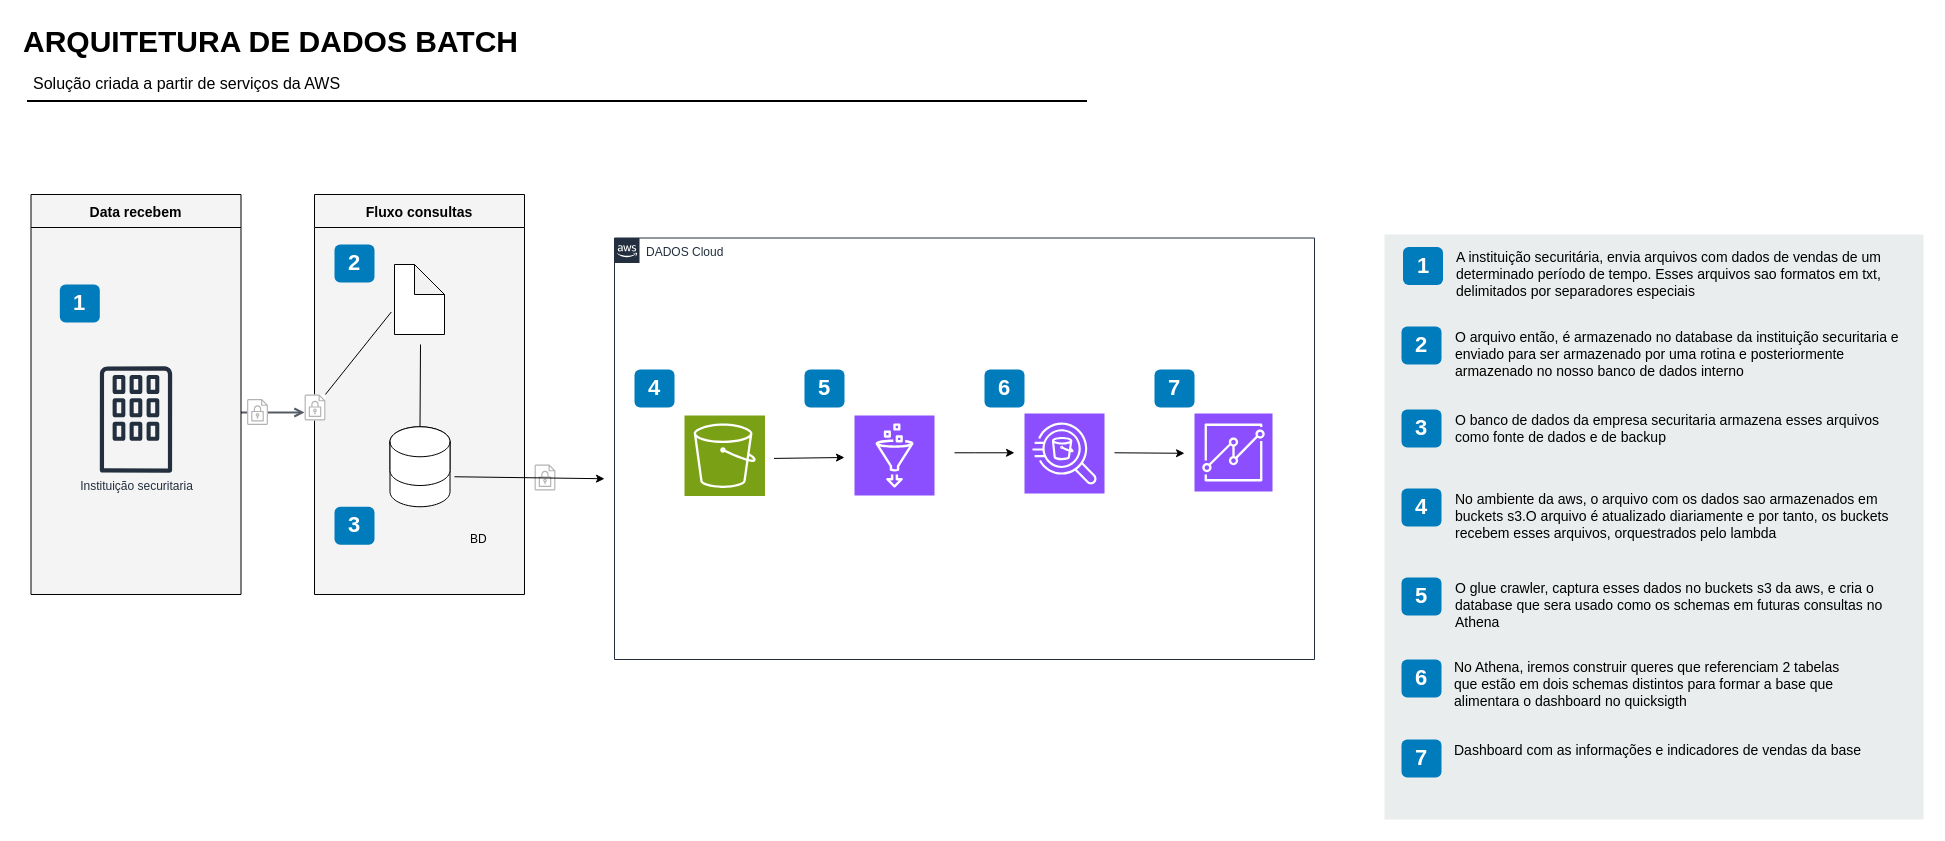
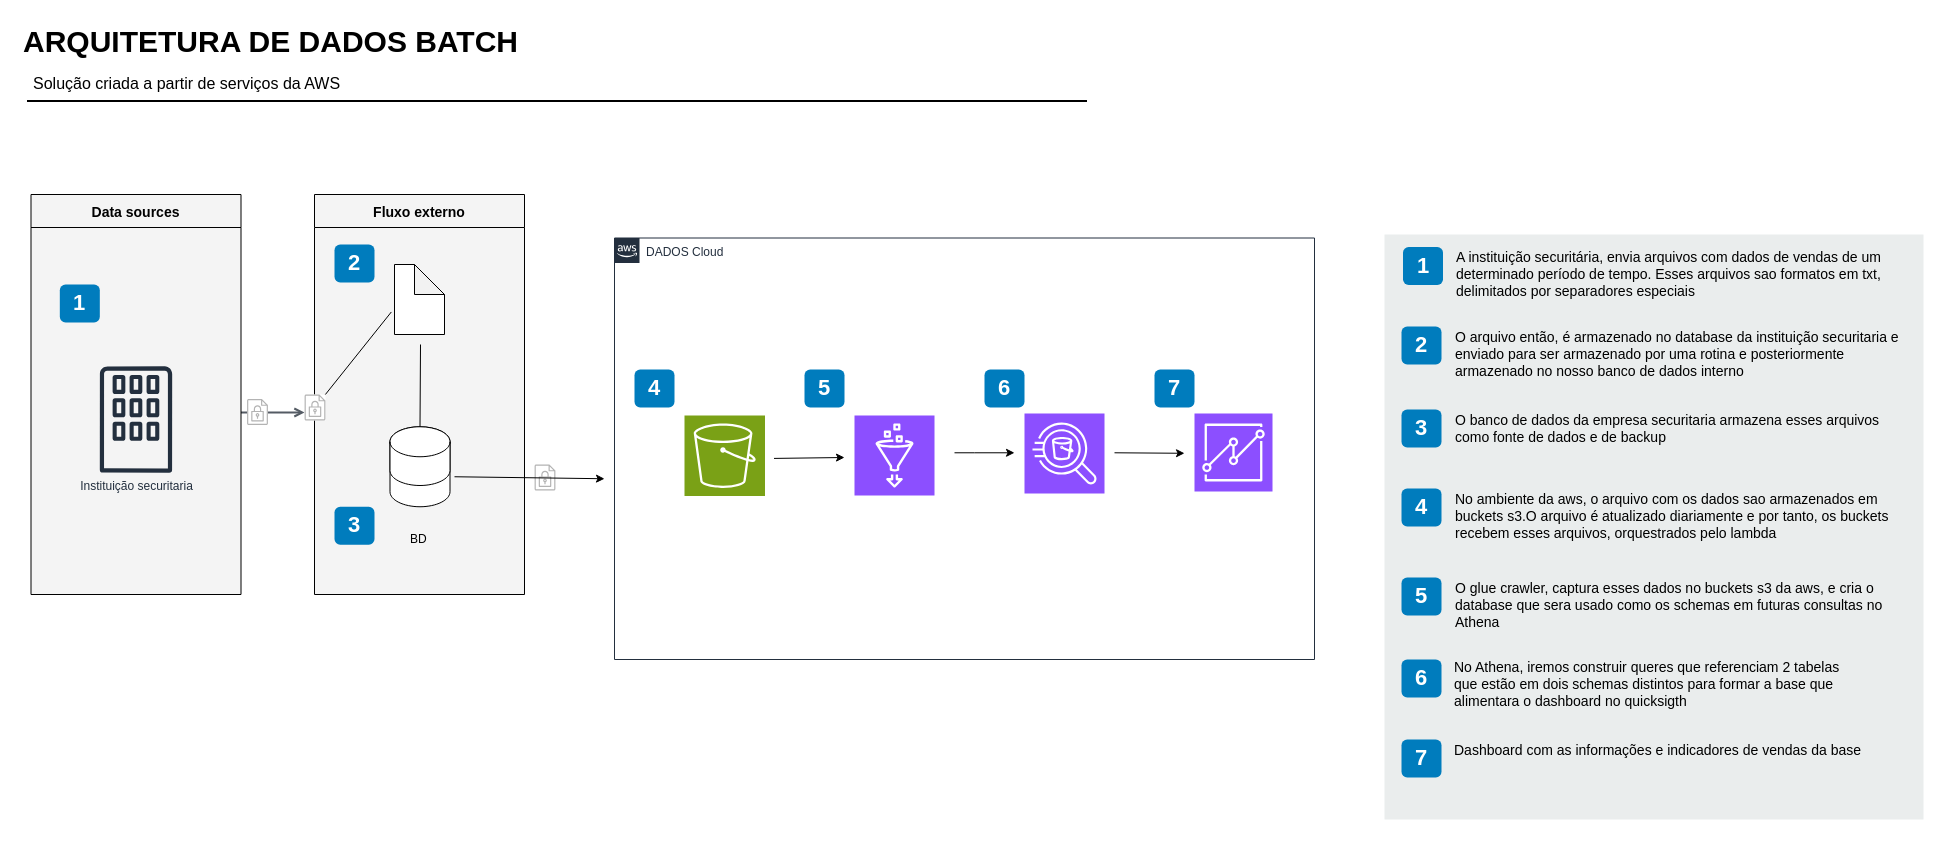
(136, 212) -> (136, 212)
(419, 212) -> (419, 212)
(480, 540) -> (420, 540)
